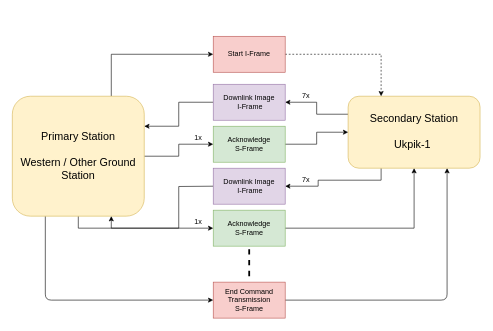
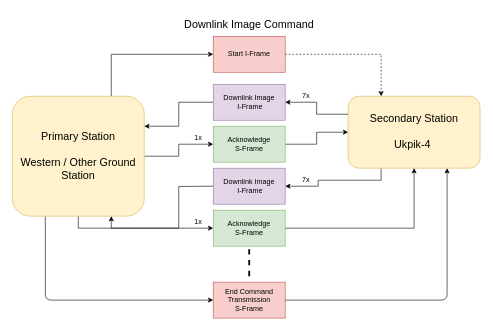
none -> (249, 24)
(414, 132) -> (414, 132)
